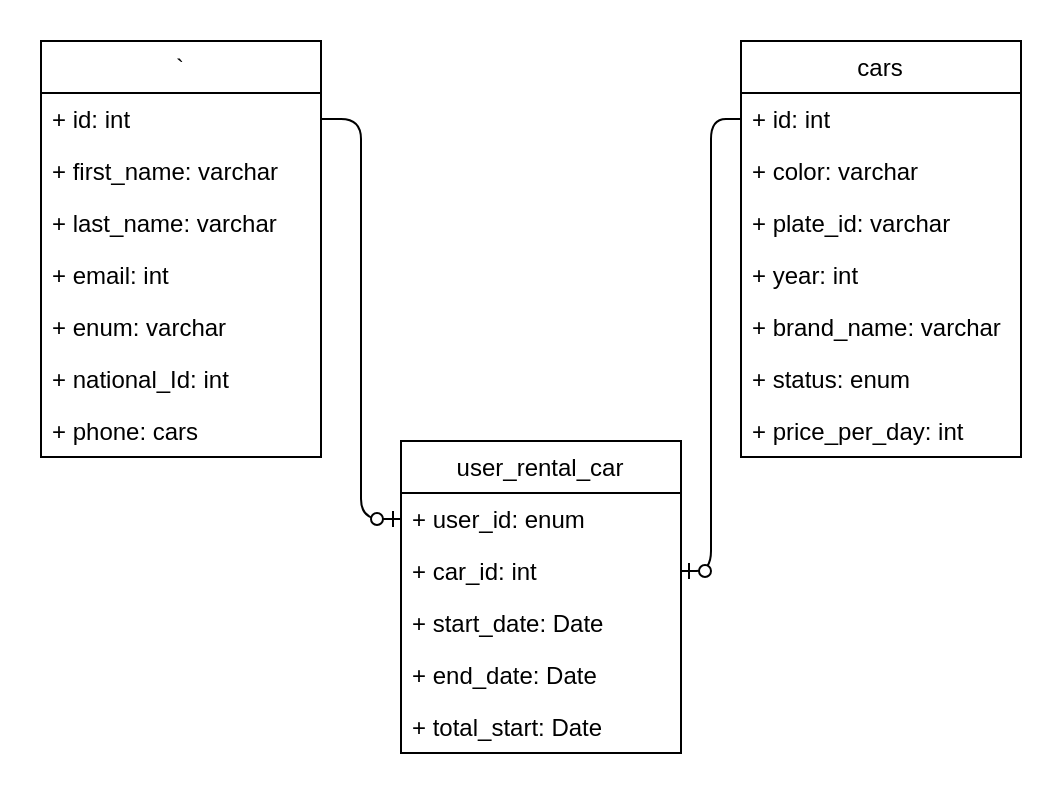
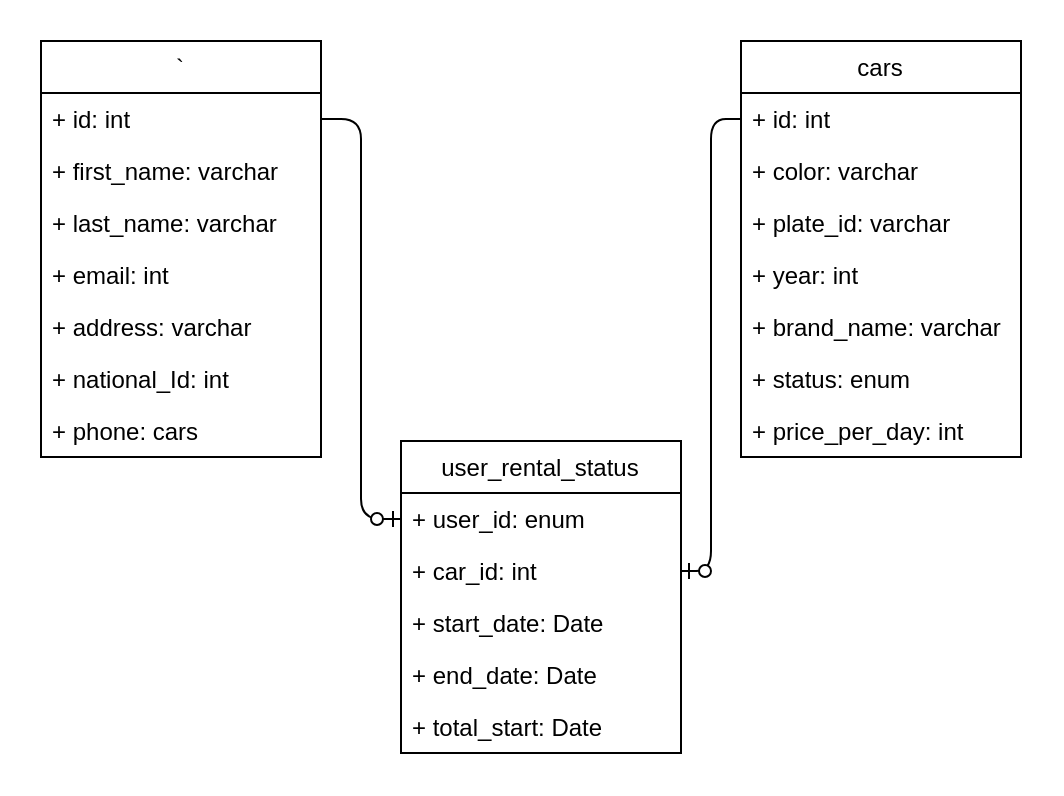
(143, 328) -> (164, 328)
(540, 468) -> (540, 468)
